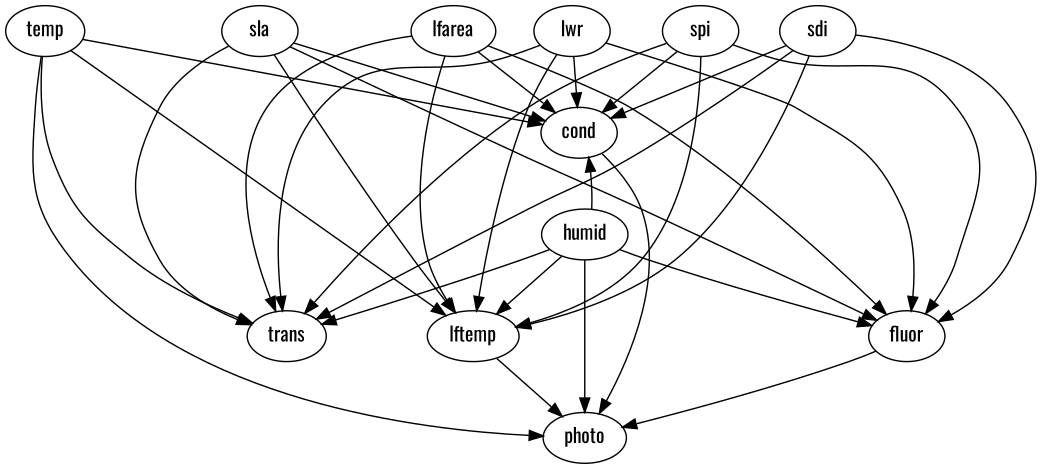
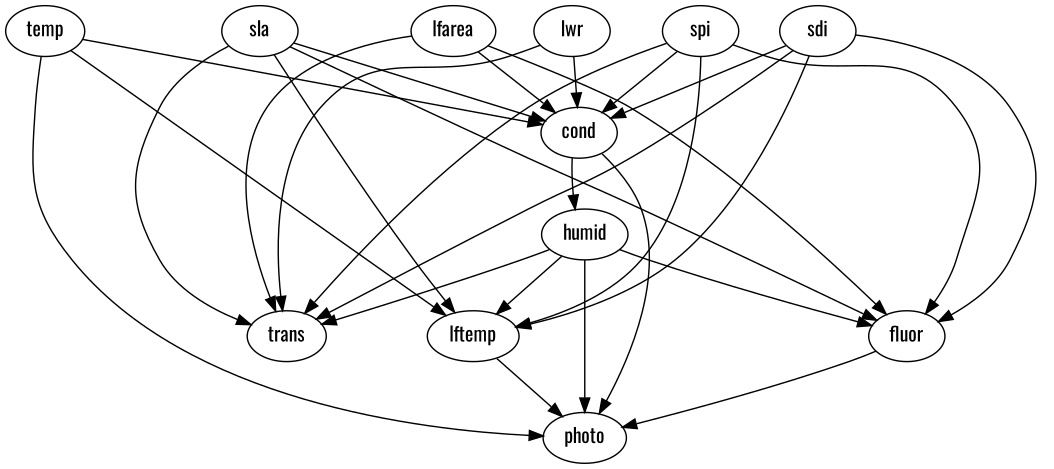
(813, 118) -> none
(507, 172) -> none
(421, 180) -> none
(592, 197) -> (572, 168)
(90, 223) -> none
